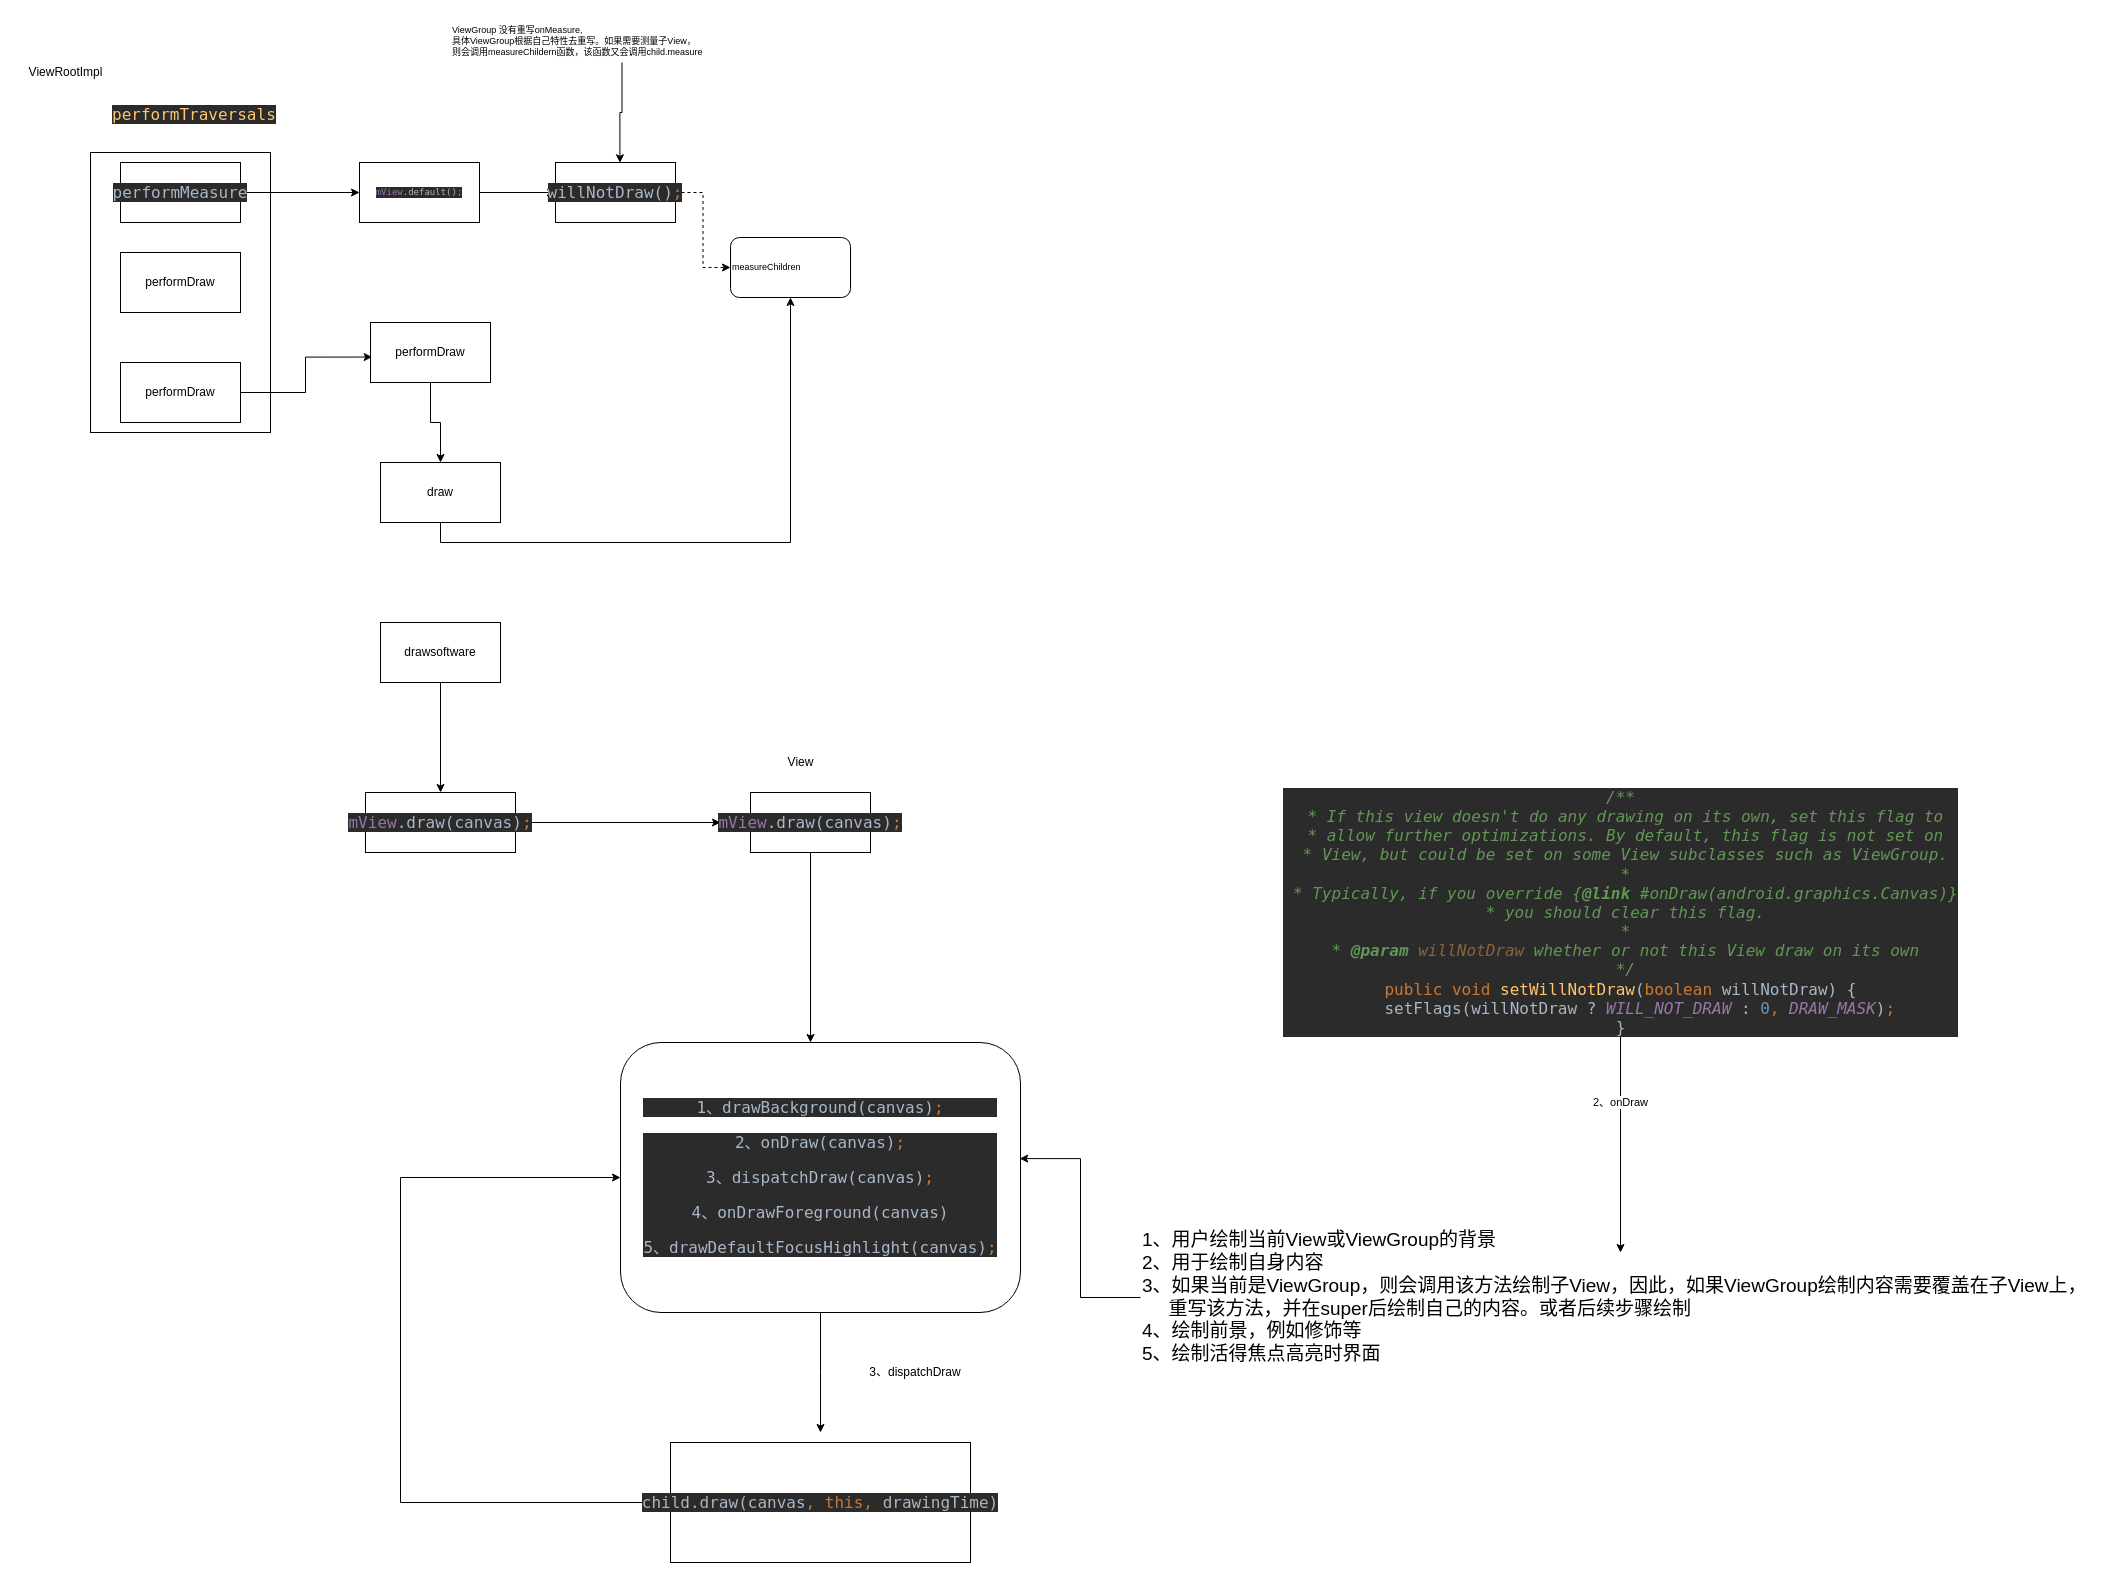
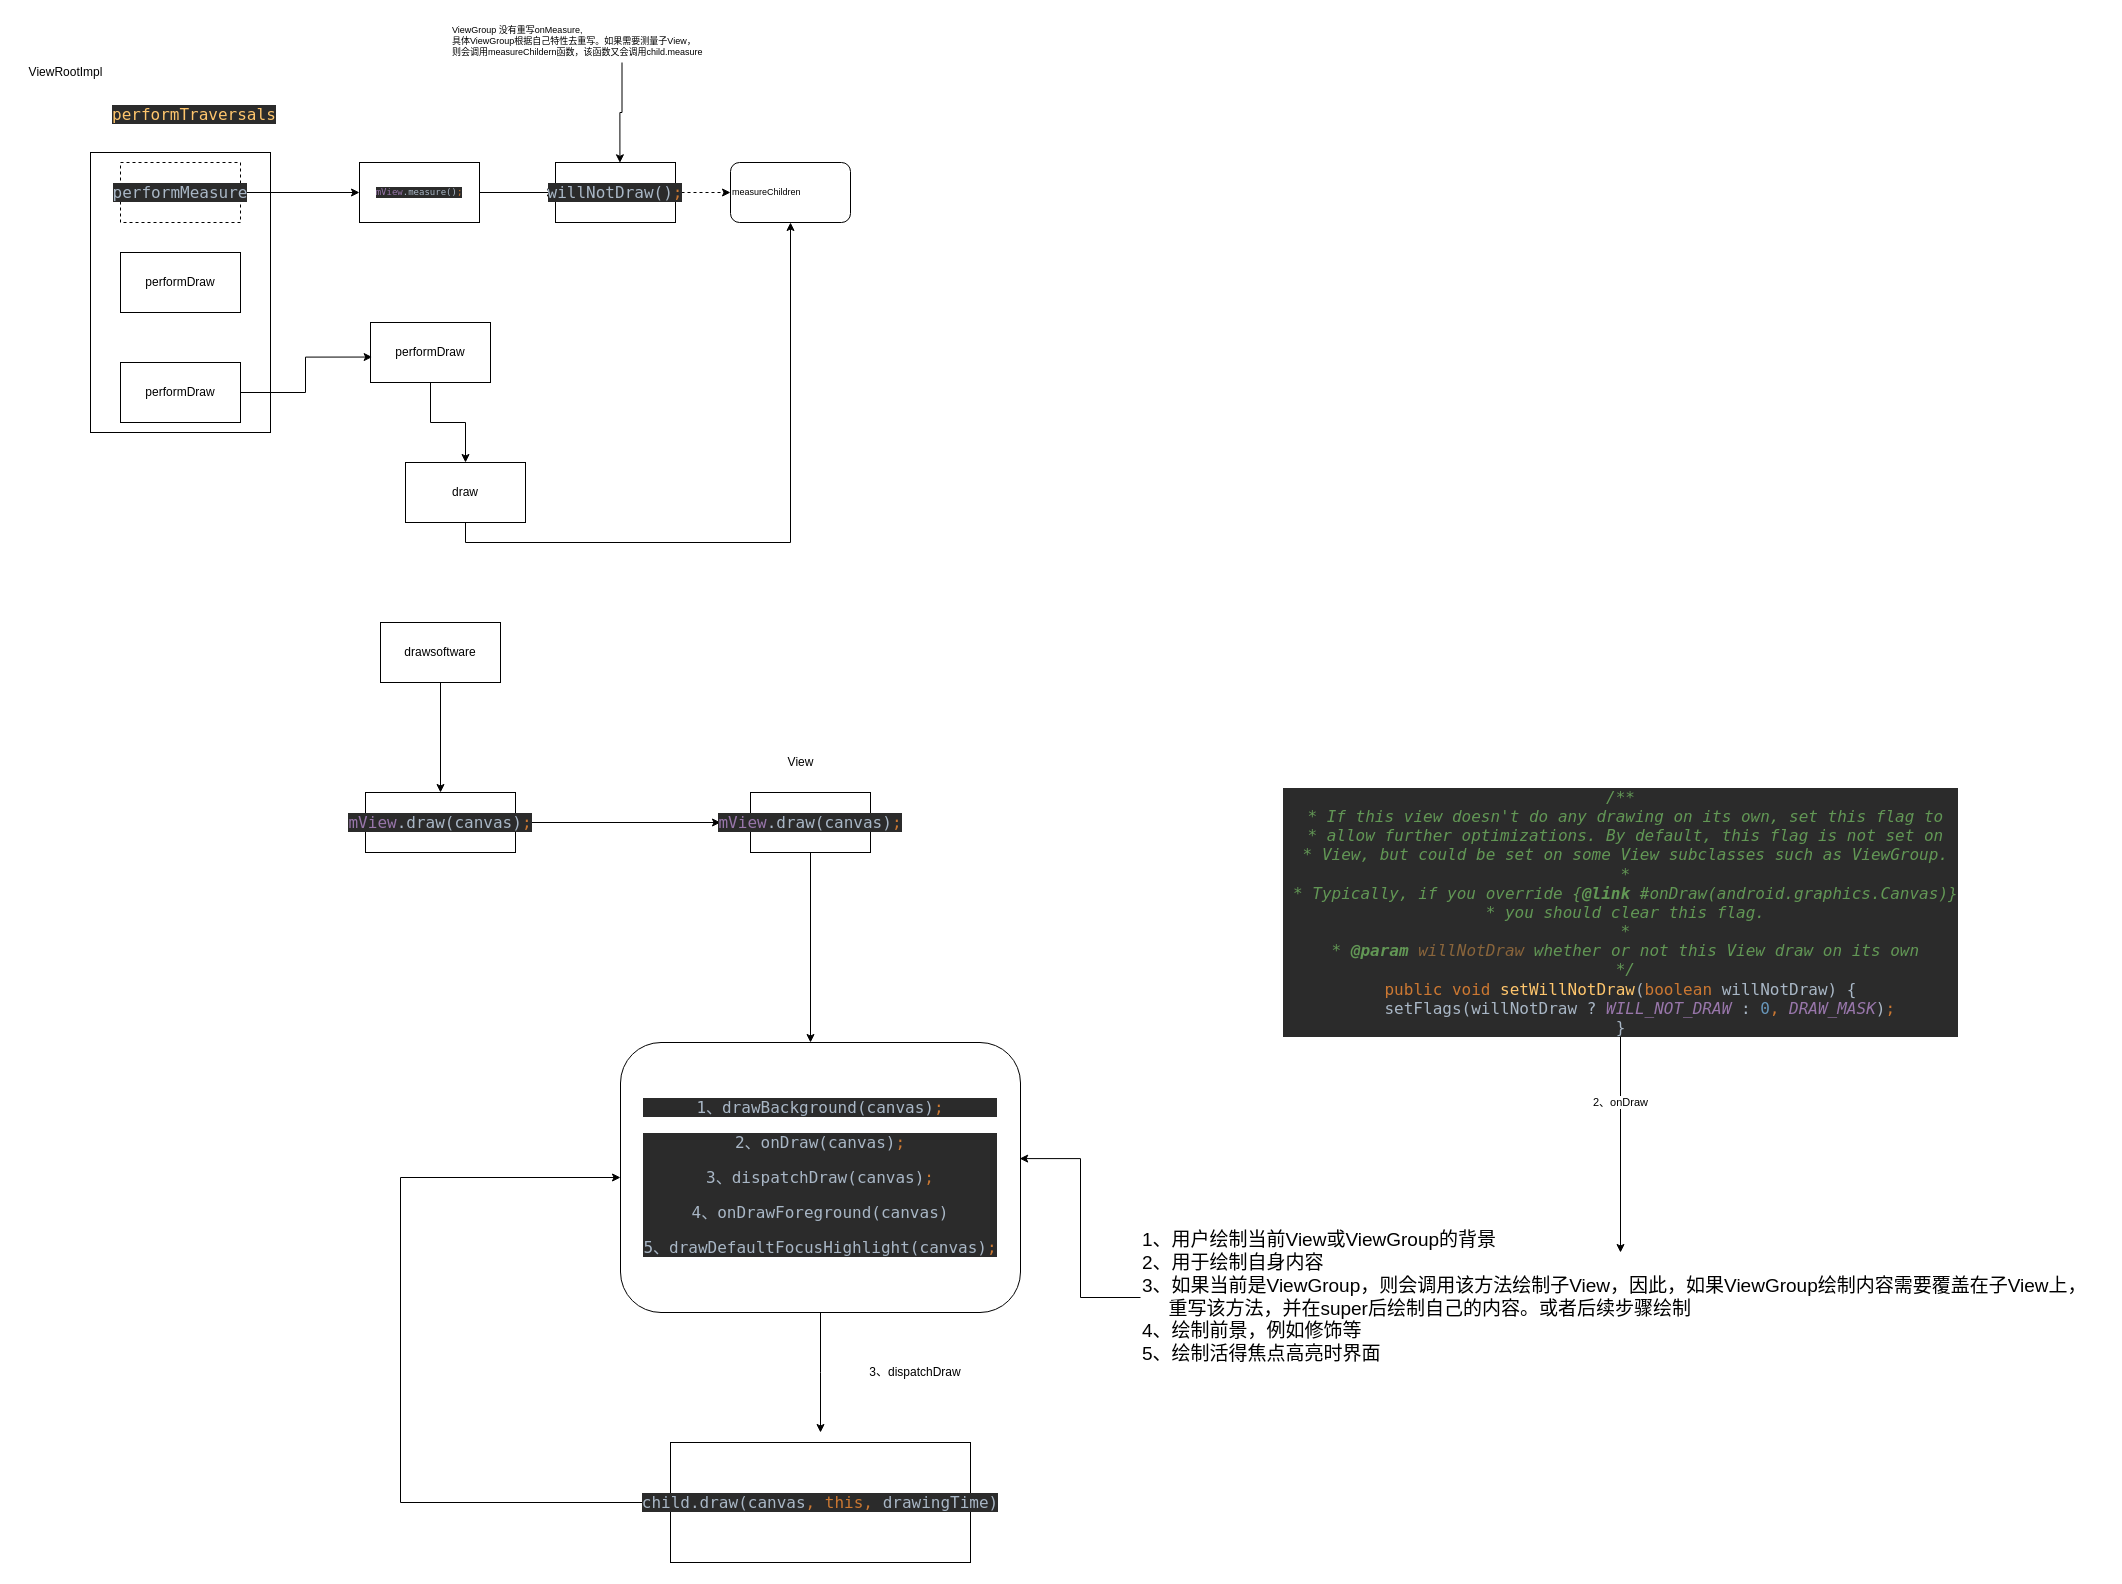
(181, 193) -> (181, 193)
(420, 193) -> (420, 193)
(791, 268) -> (791, 193)
(441, 493) -> (466, 493)
